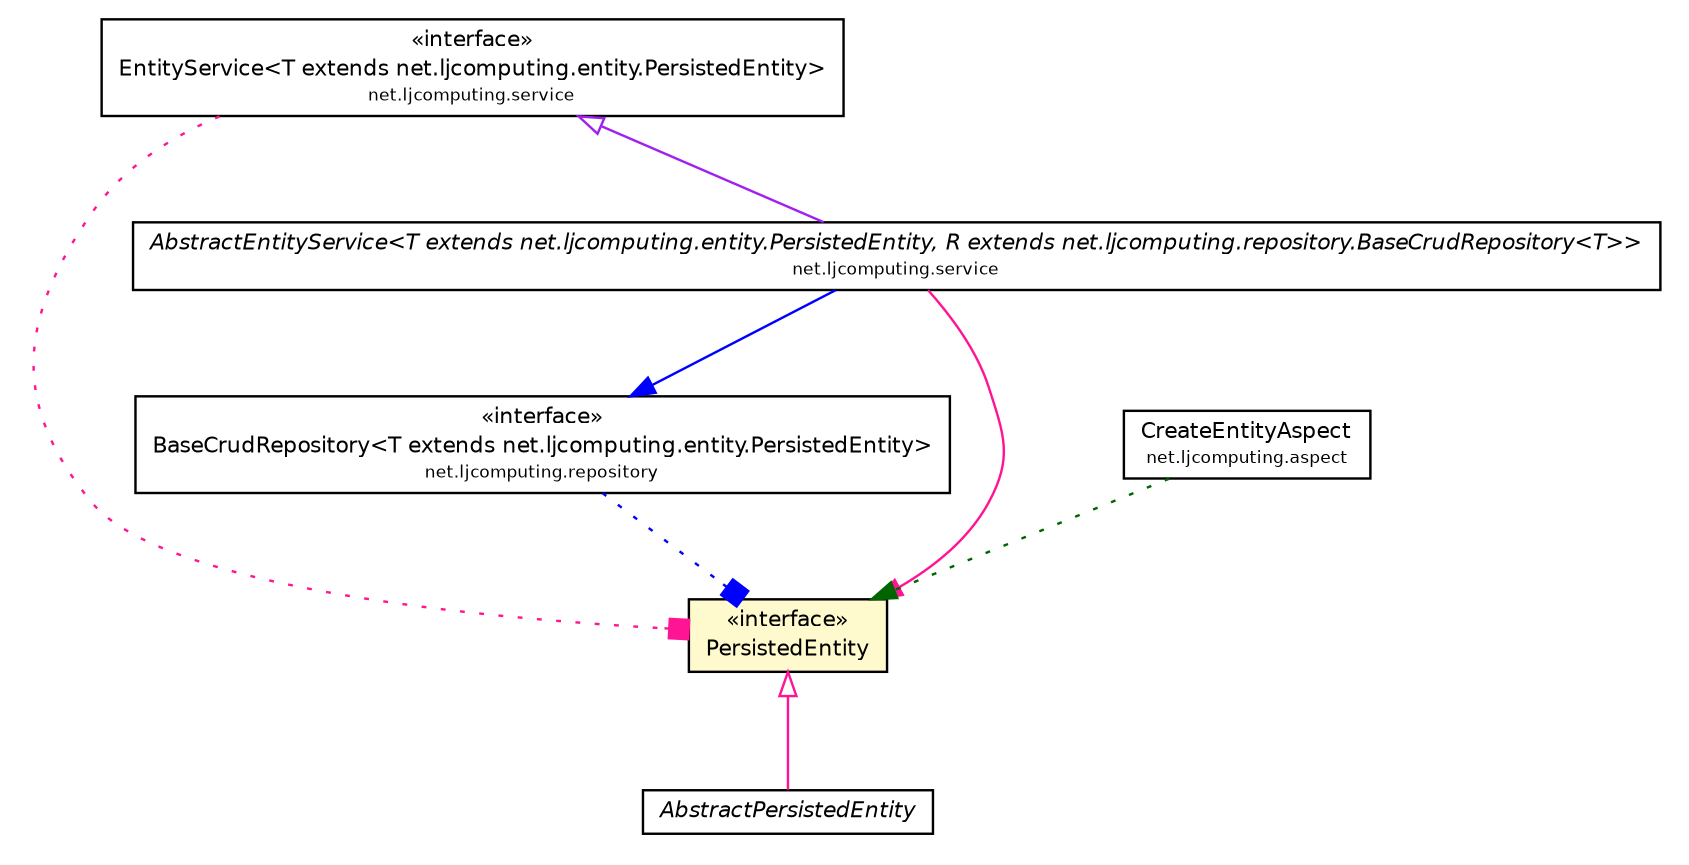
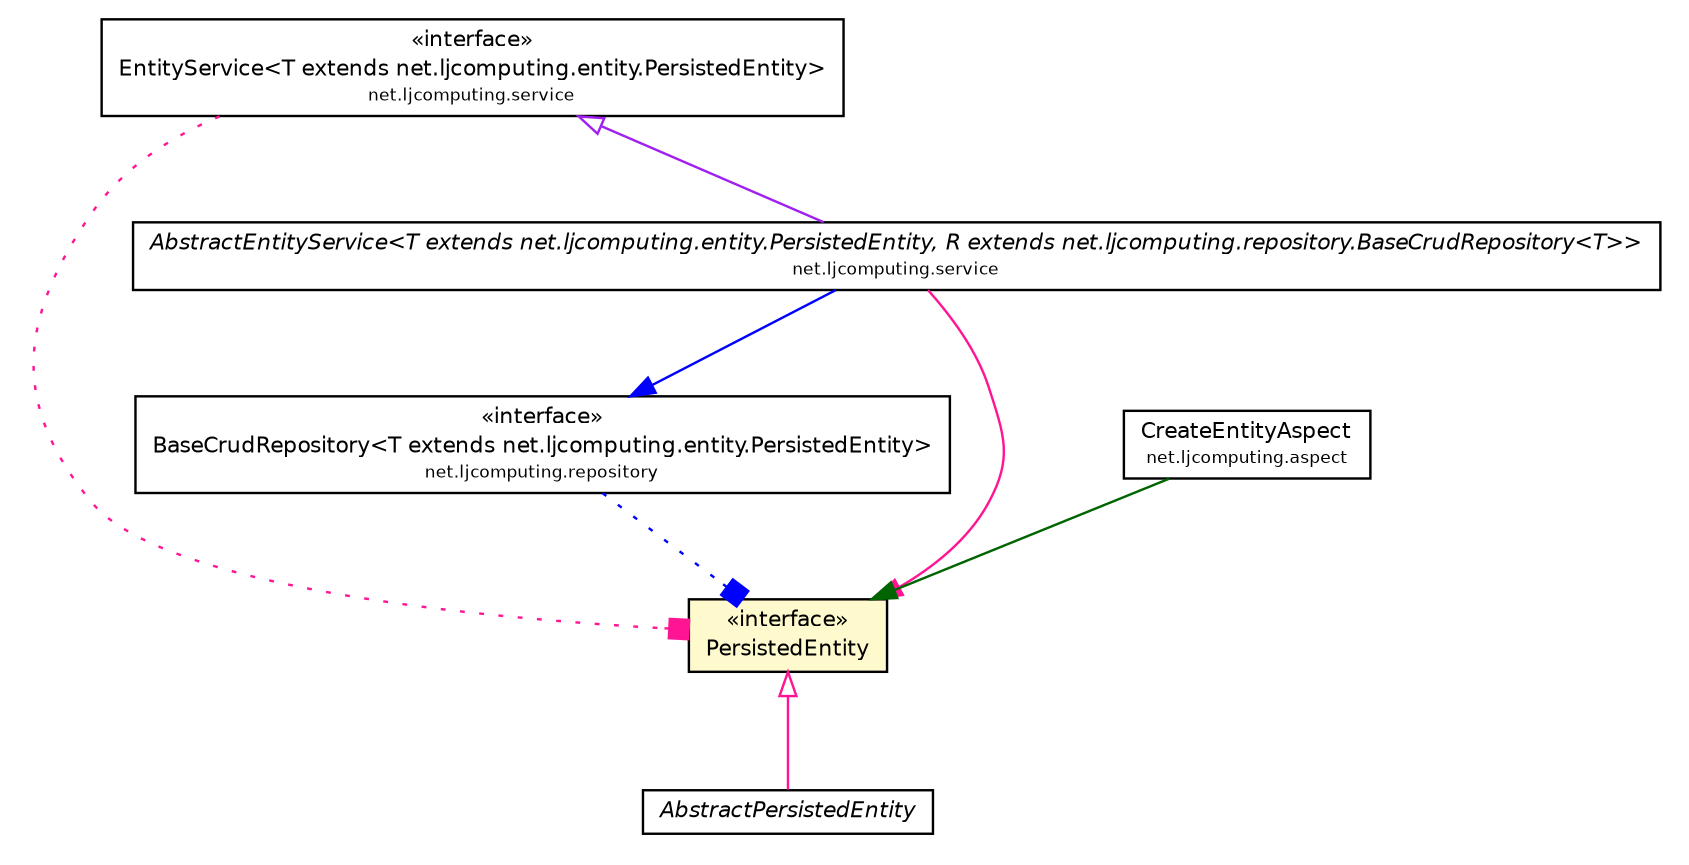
(1032, 534) -> (1032, 534)
